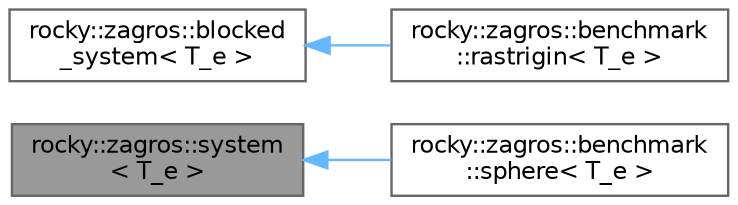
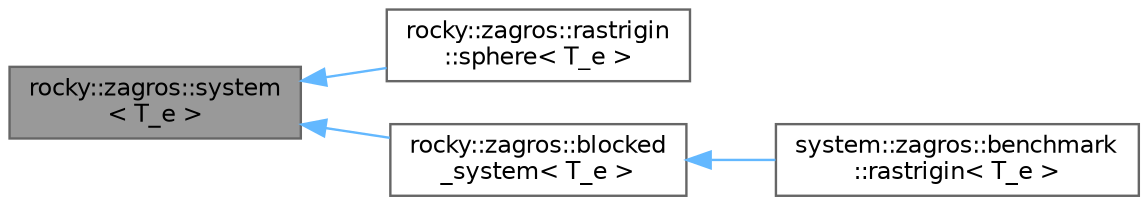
(560, 45) -> (957, 160)
none -> (358, 133)
(560, 160) -> (538, 45)
